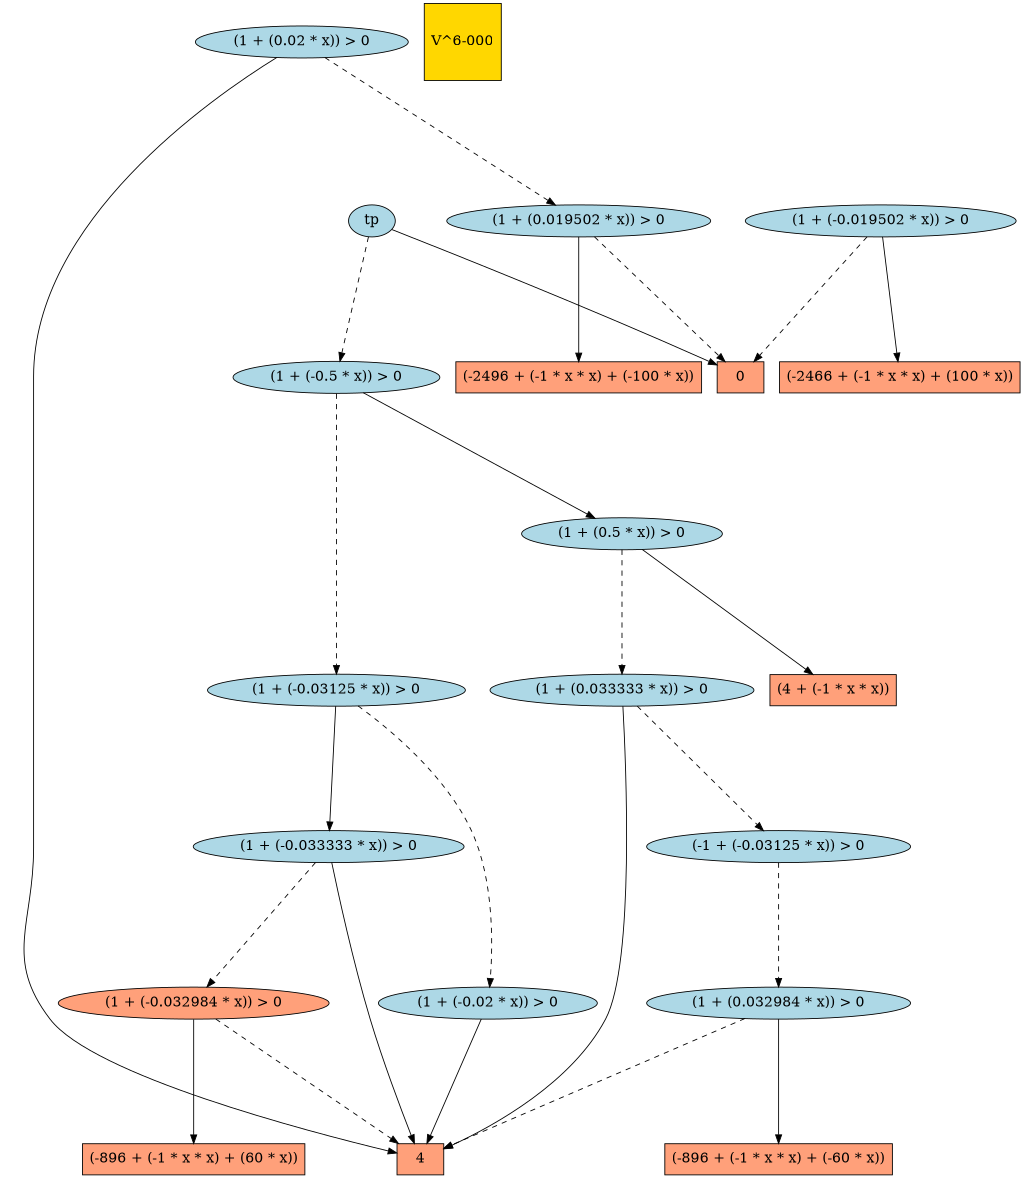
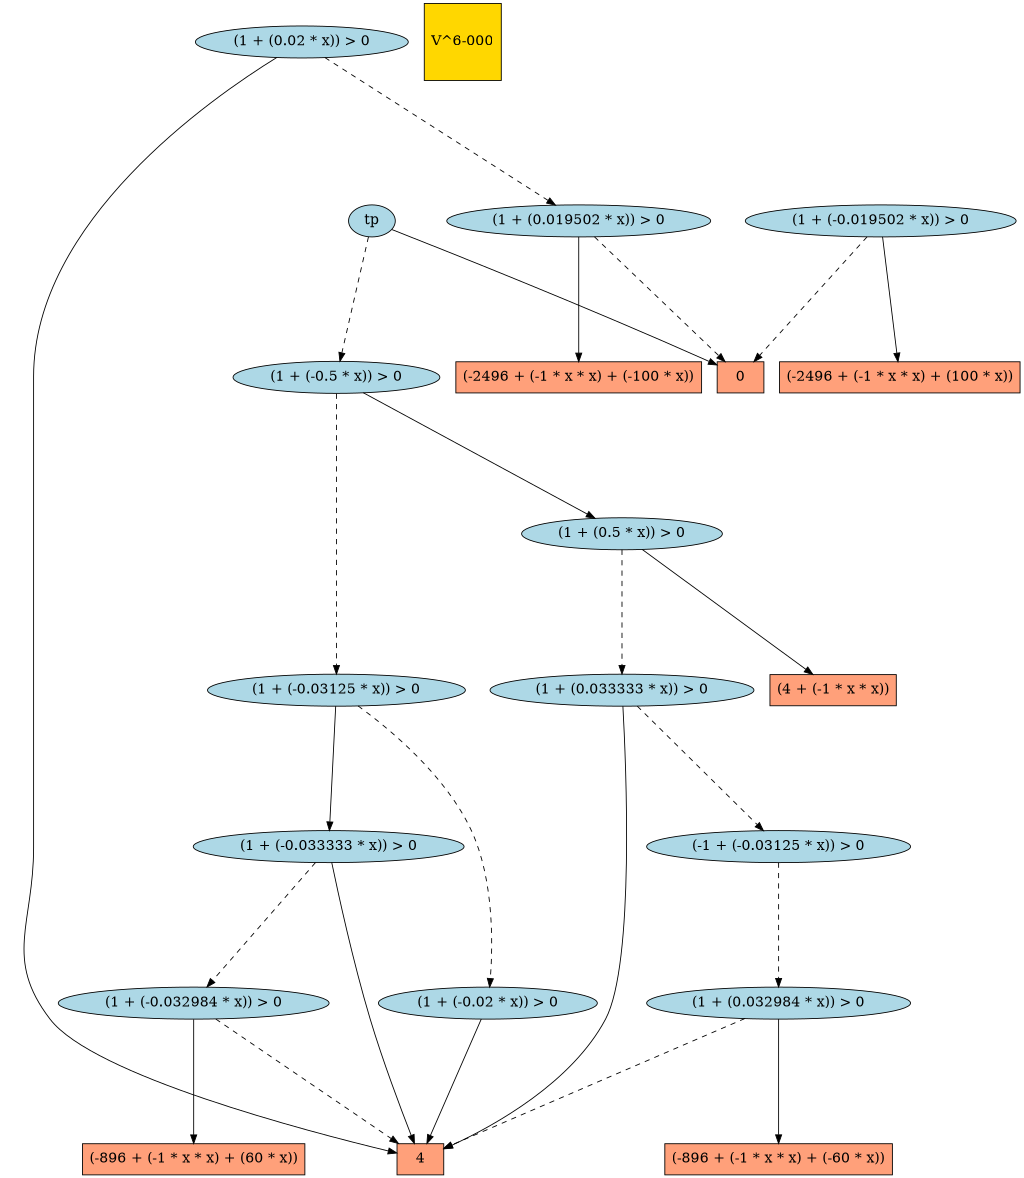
(900, 377) -> (900, 377)
(194, 1003) -> (194, 1003)
